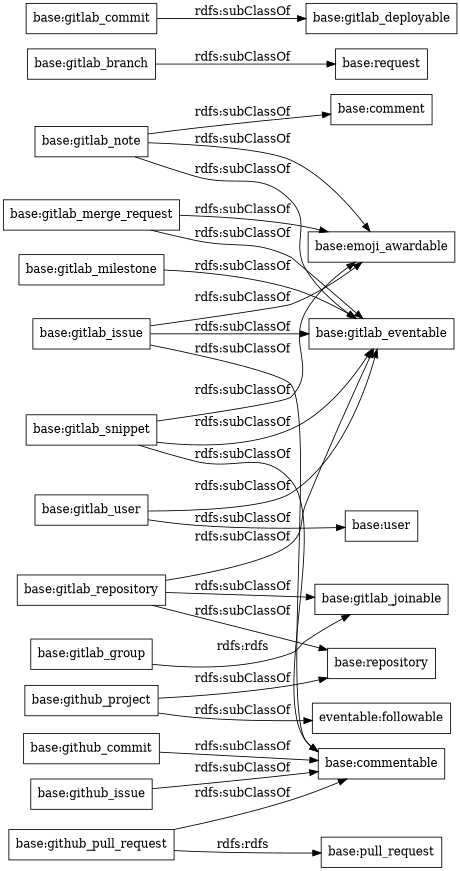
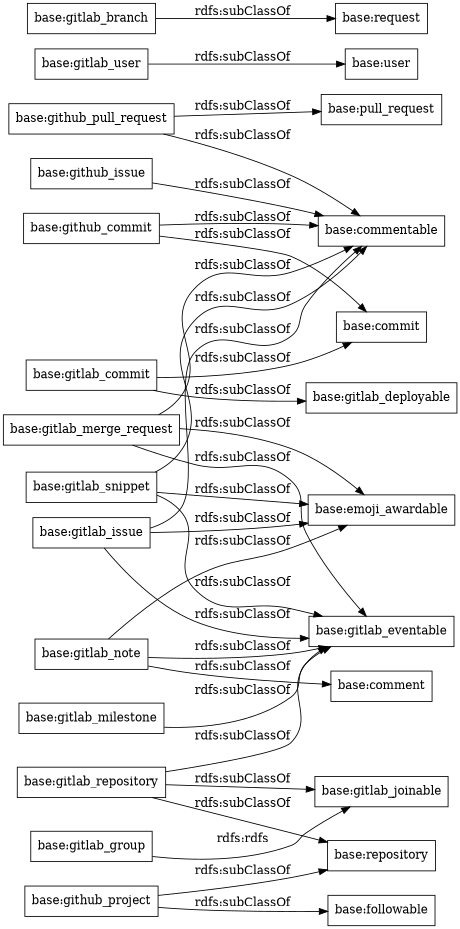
none -> (201, 283)
none -> (381, 327)
(285, 496) -> none
(381, 718) -> (381, 910)
(243, 845) -> (243, 107)
